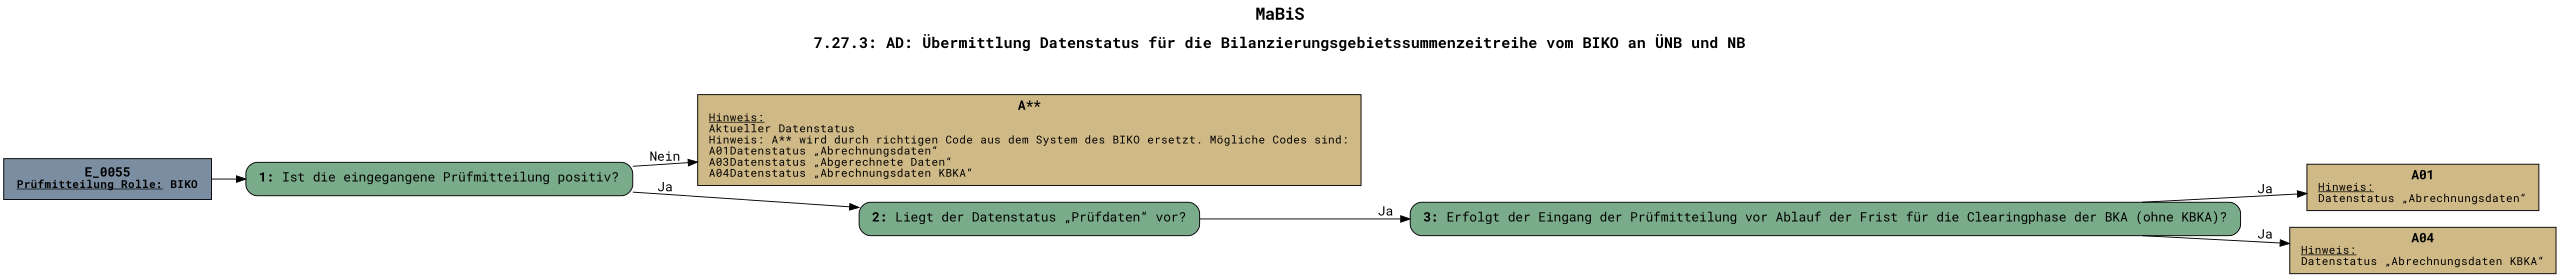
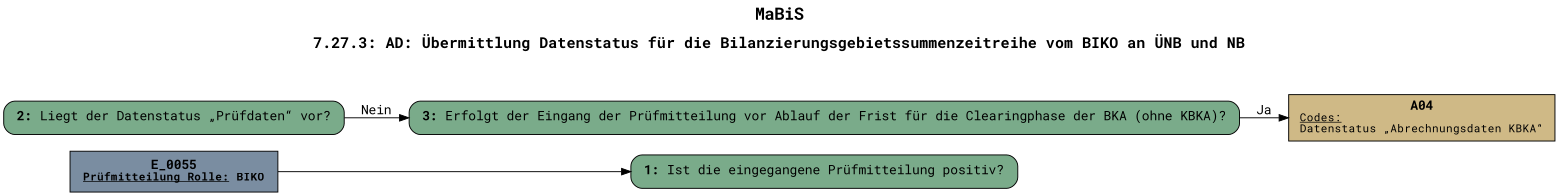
(1029, 140) -> none
(2423, 187) -> none
(741, 199) -> none
(1386, 212) -> (377, 111)
(2329, 250) -> (1321, 118)
